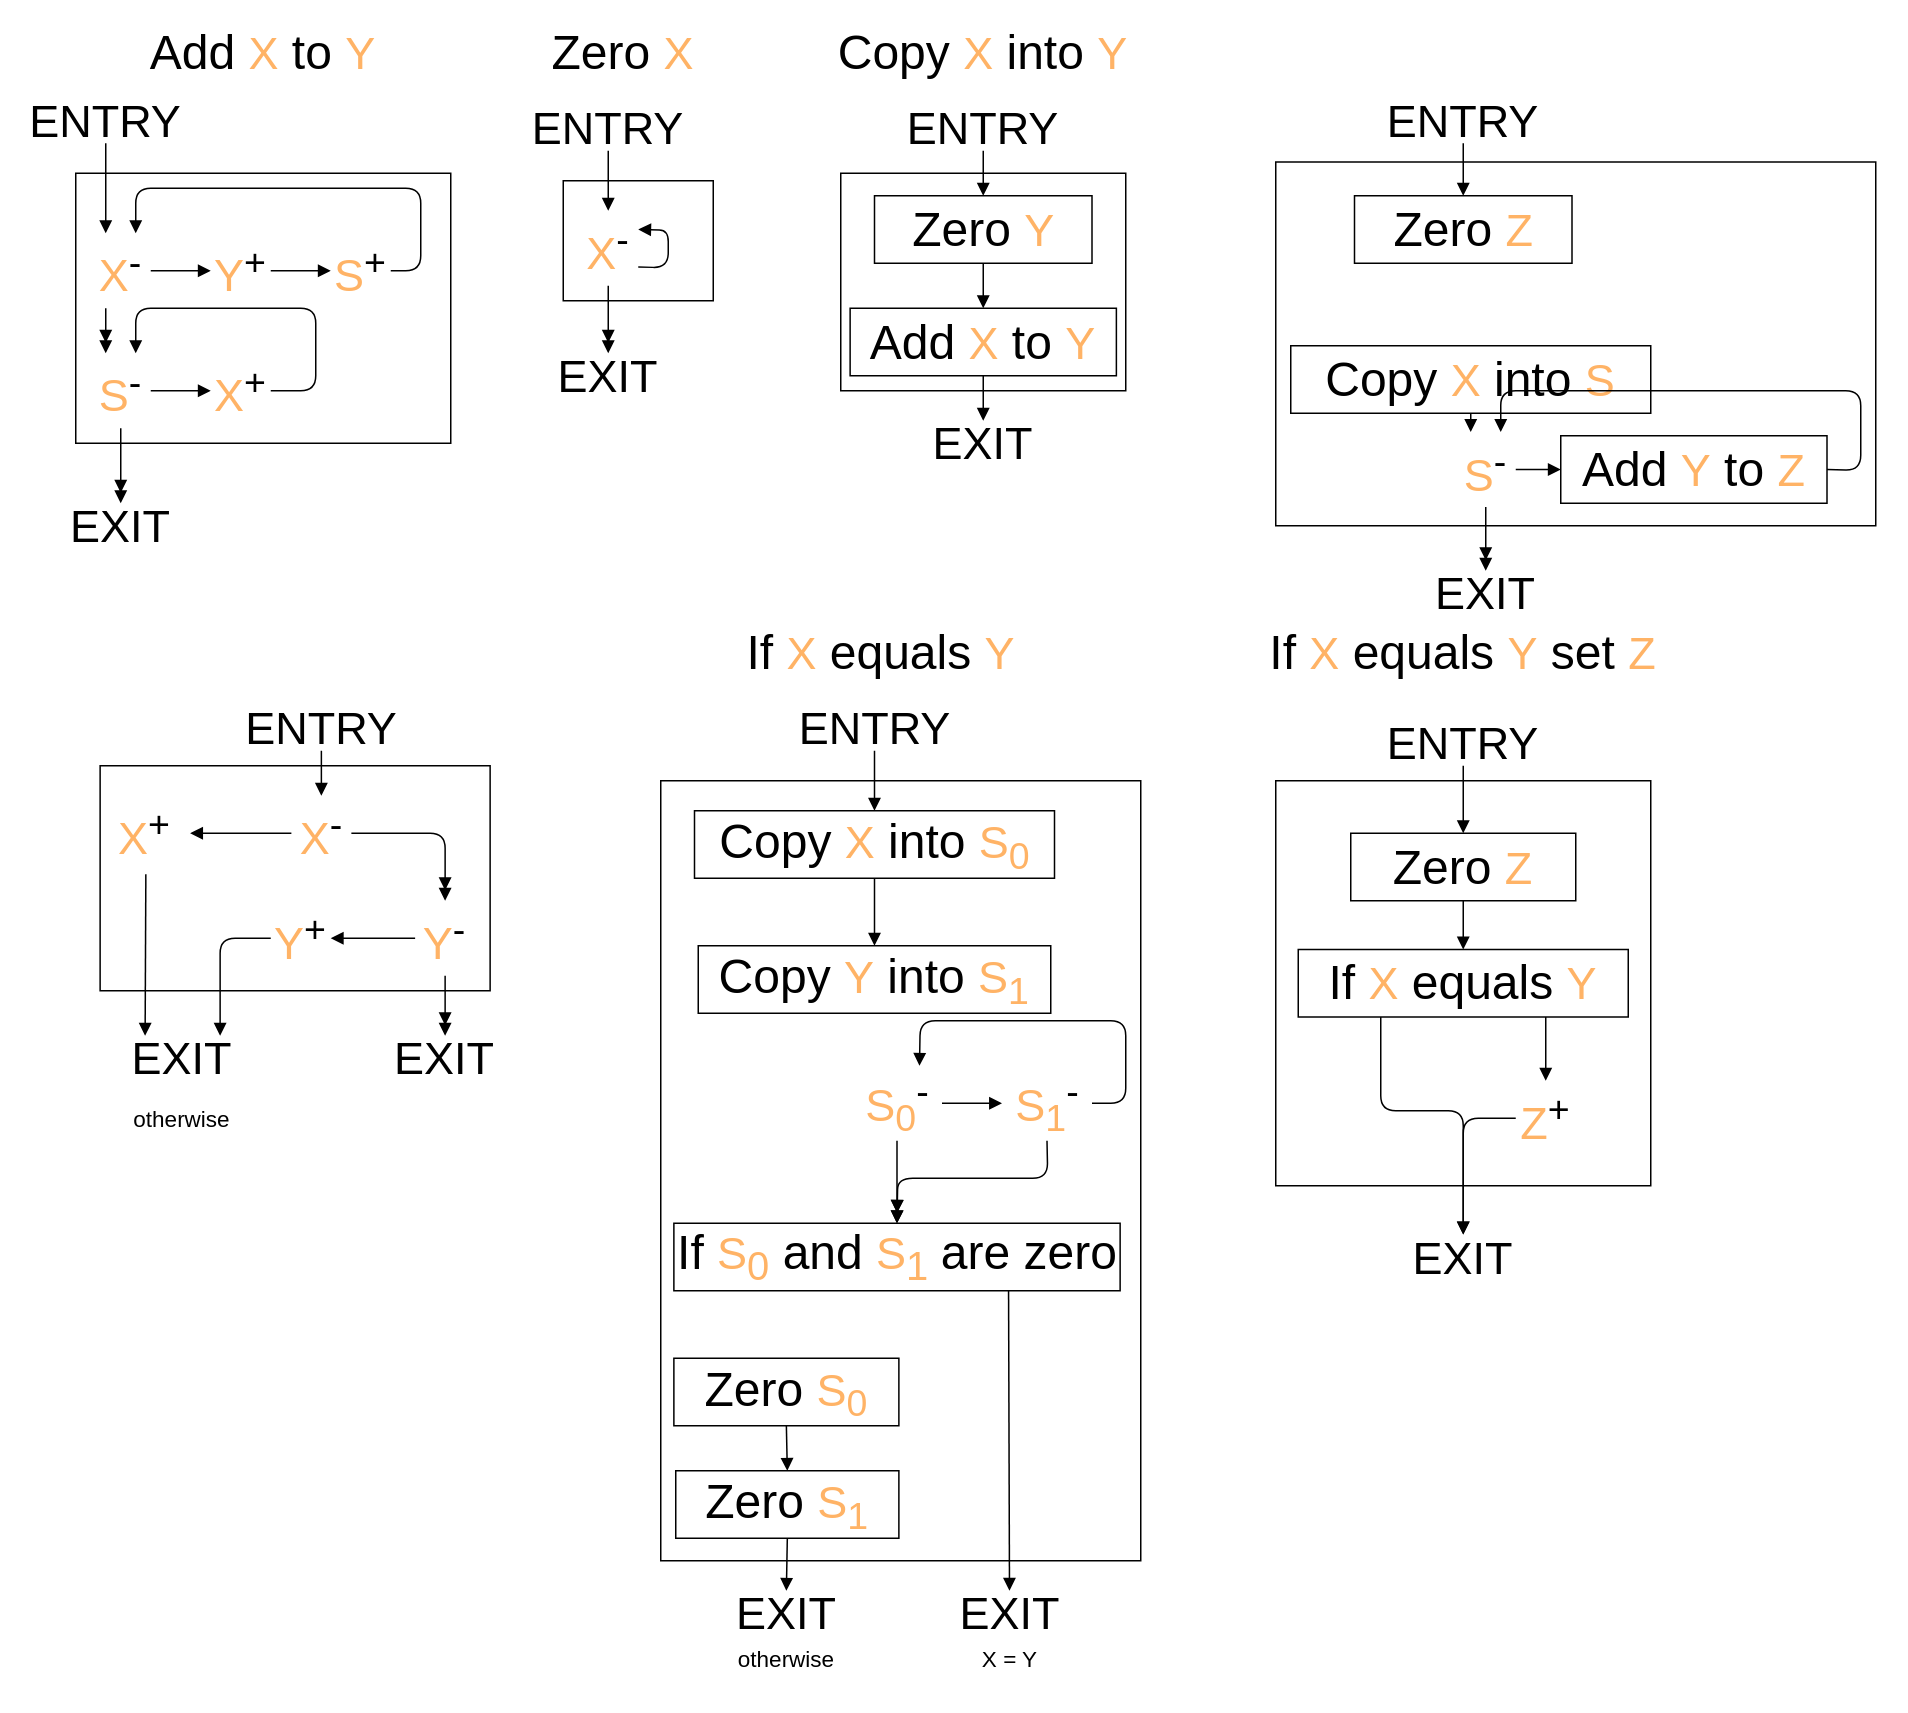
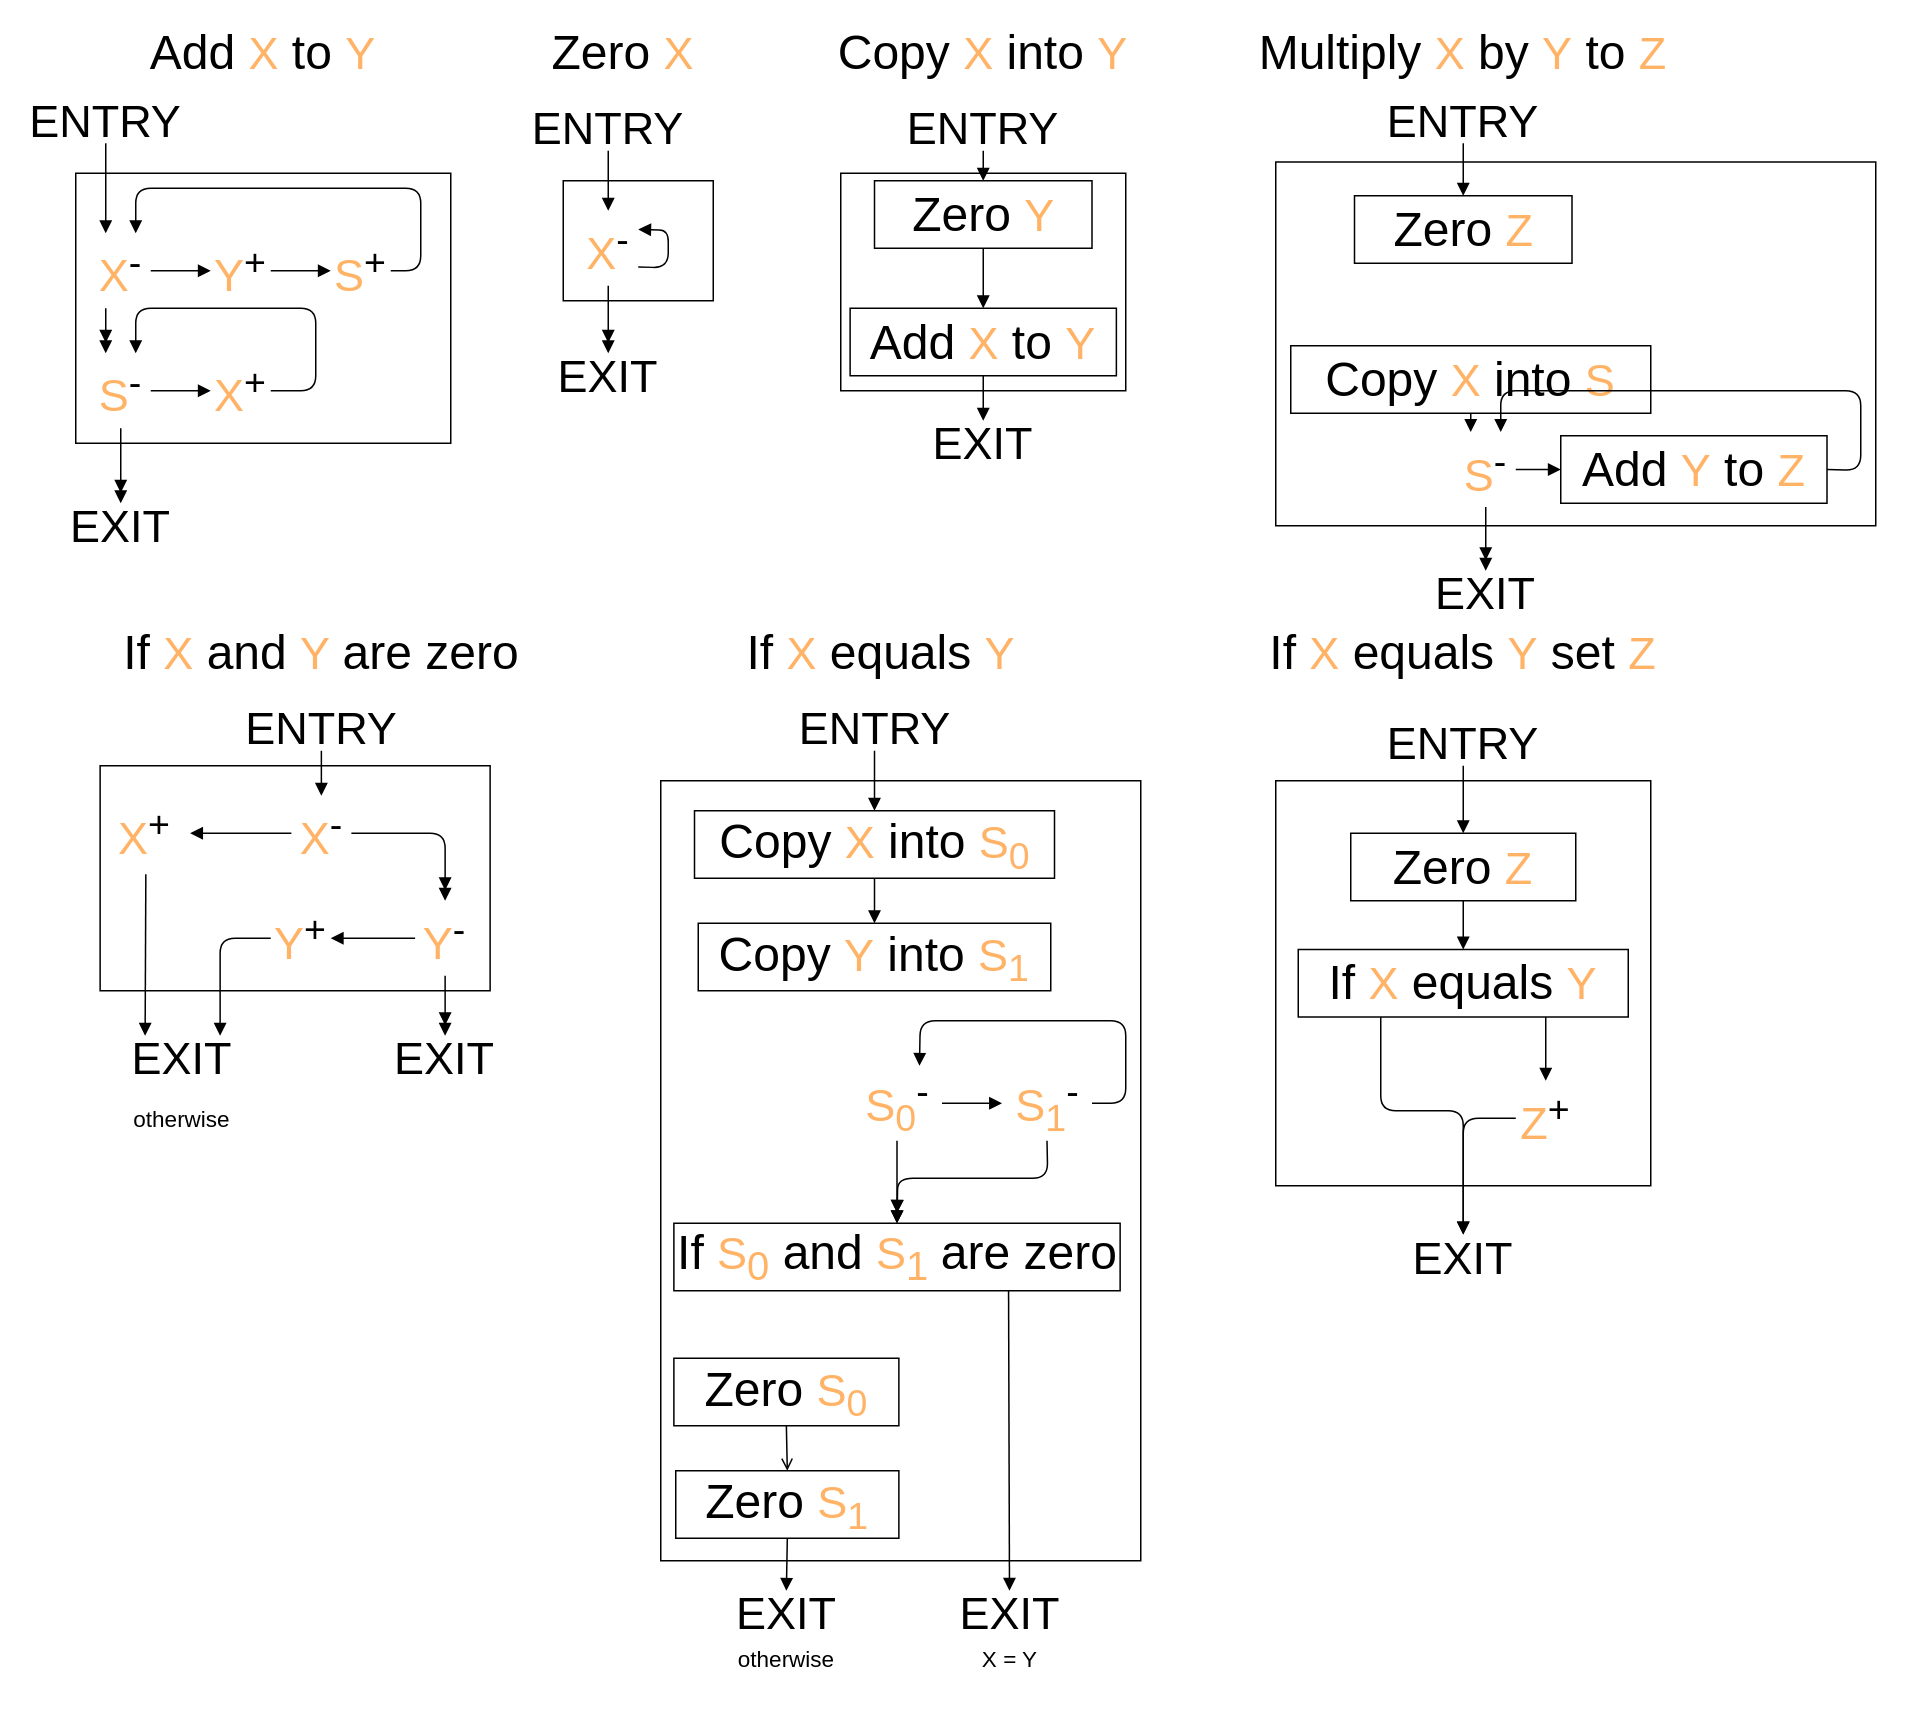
none -> (1463, 53)
(983, 230) -> (983, 215)
none -> (321, 653)
(875, 980) -> (875, 957)
(787, 1458) -> (787, 1461)
